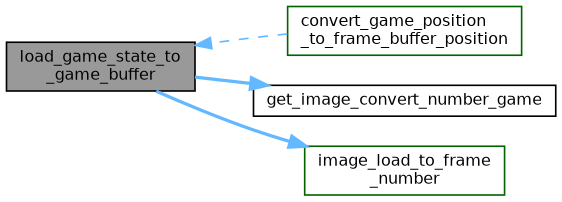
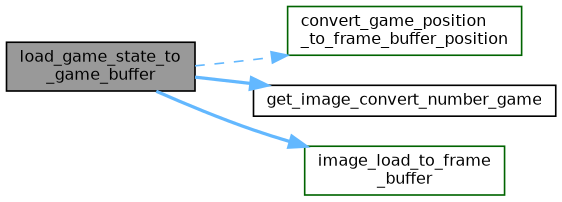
(249, 38) -> (233, 62)
(405, 171) -> (405, 171)
